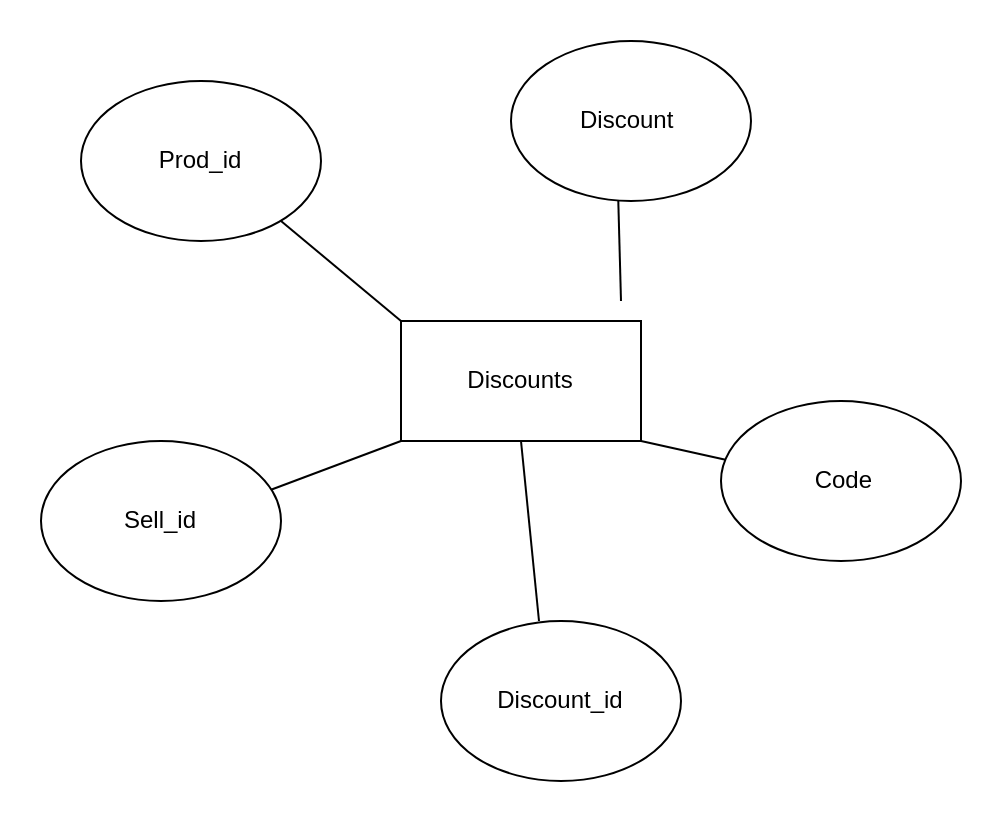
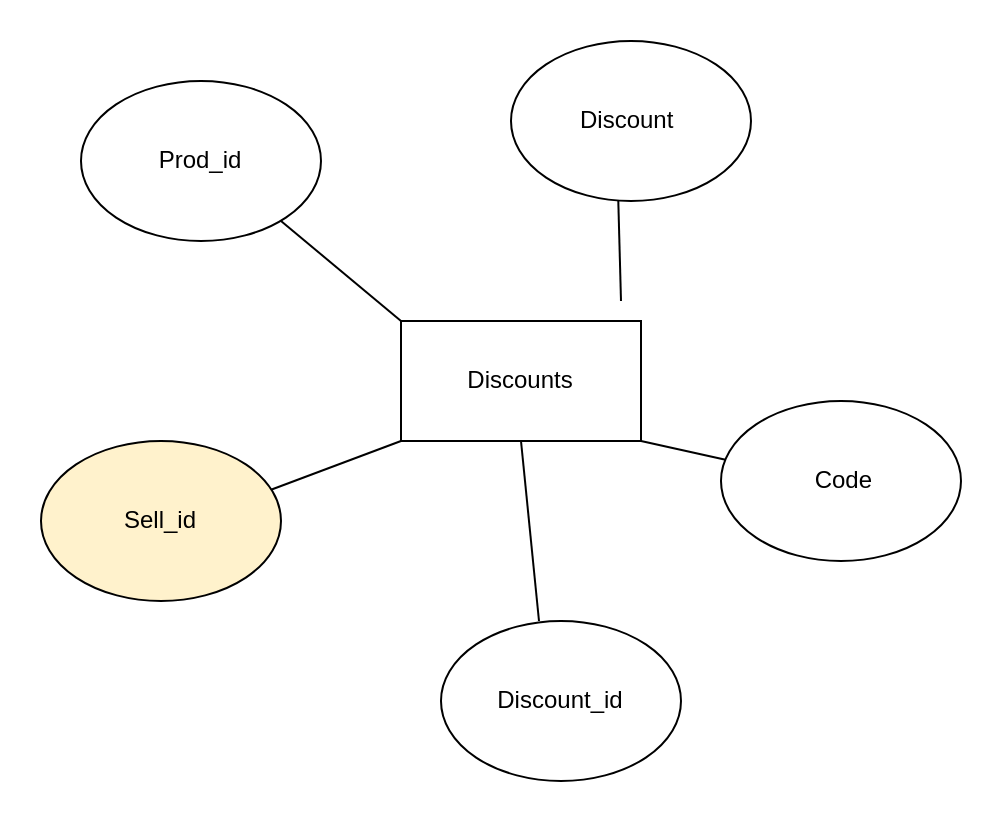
(161, 521) -> (161, 521)
